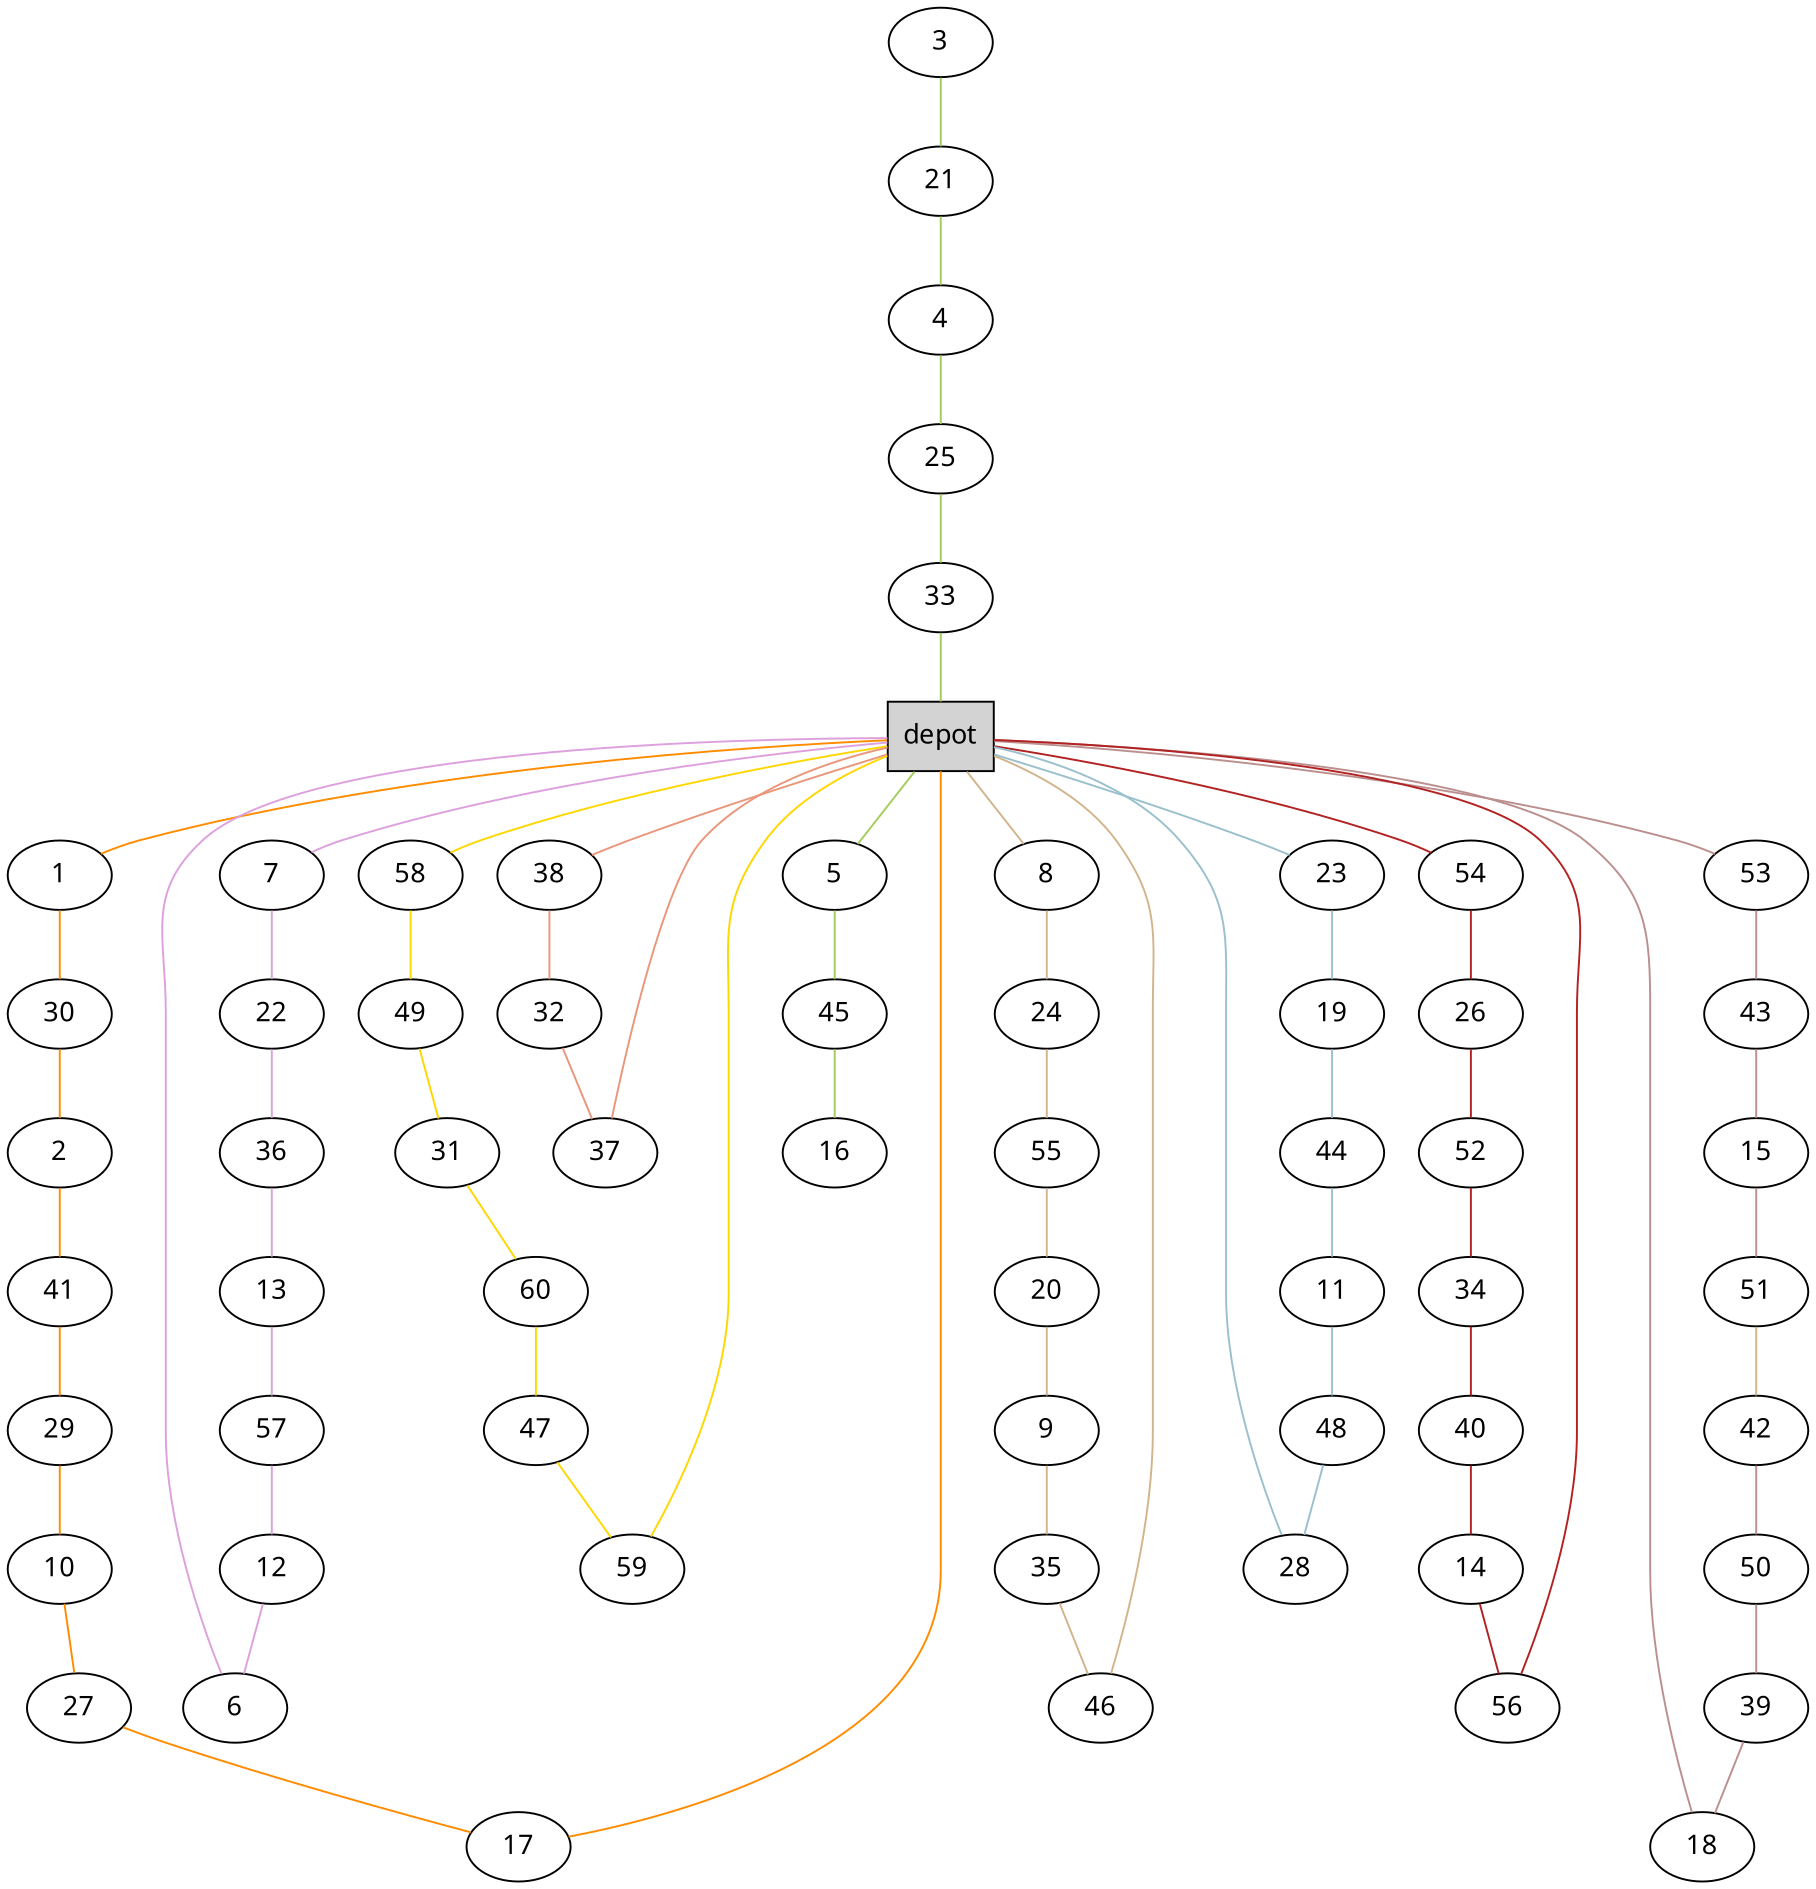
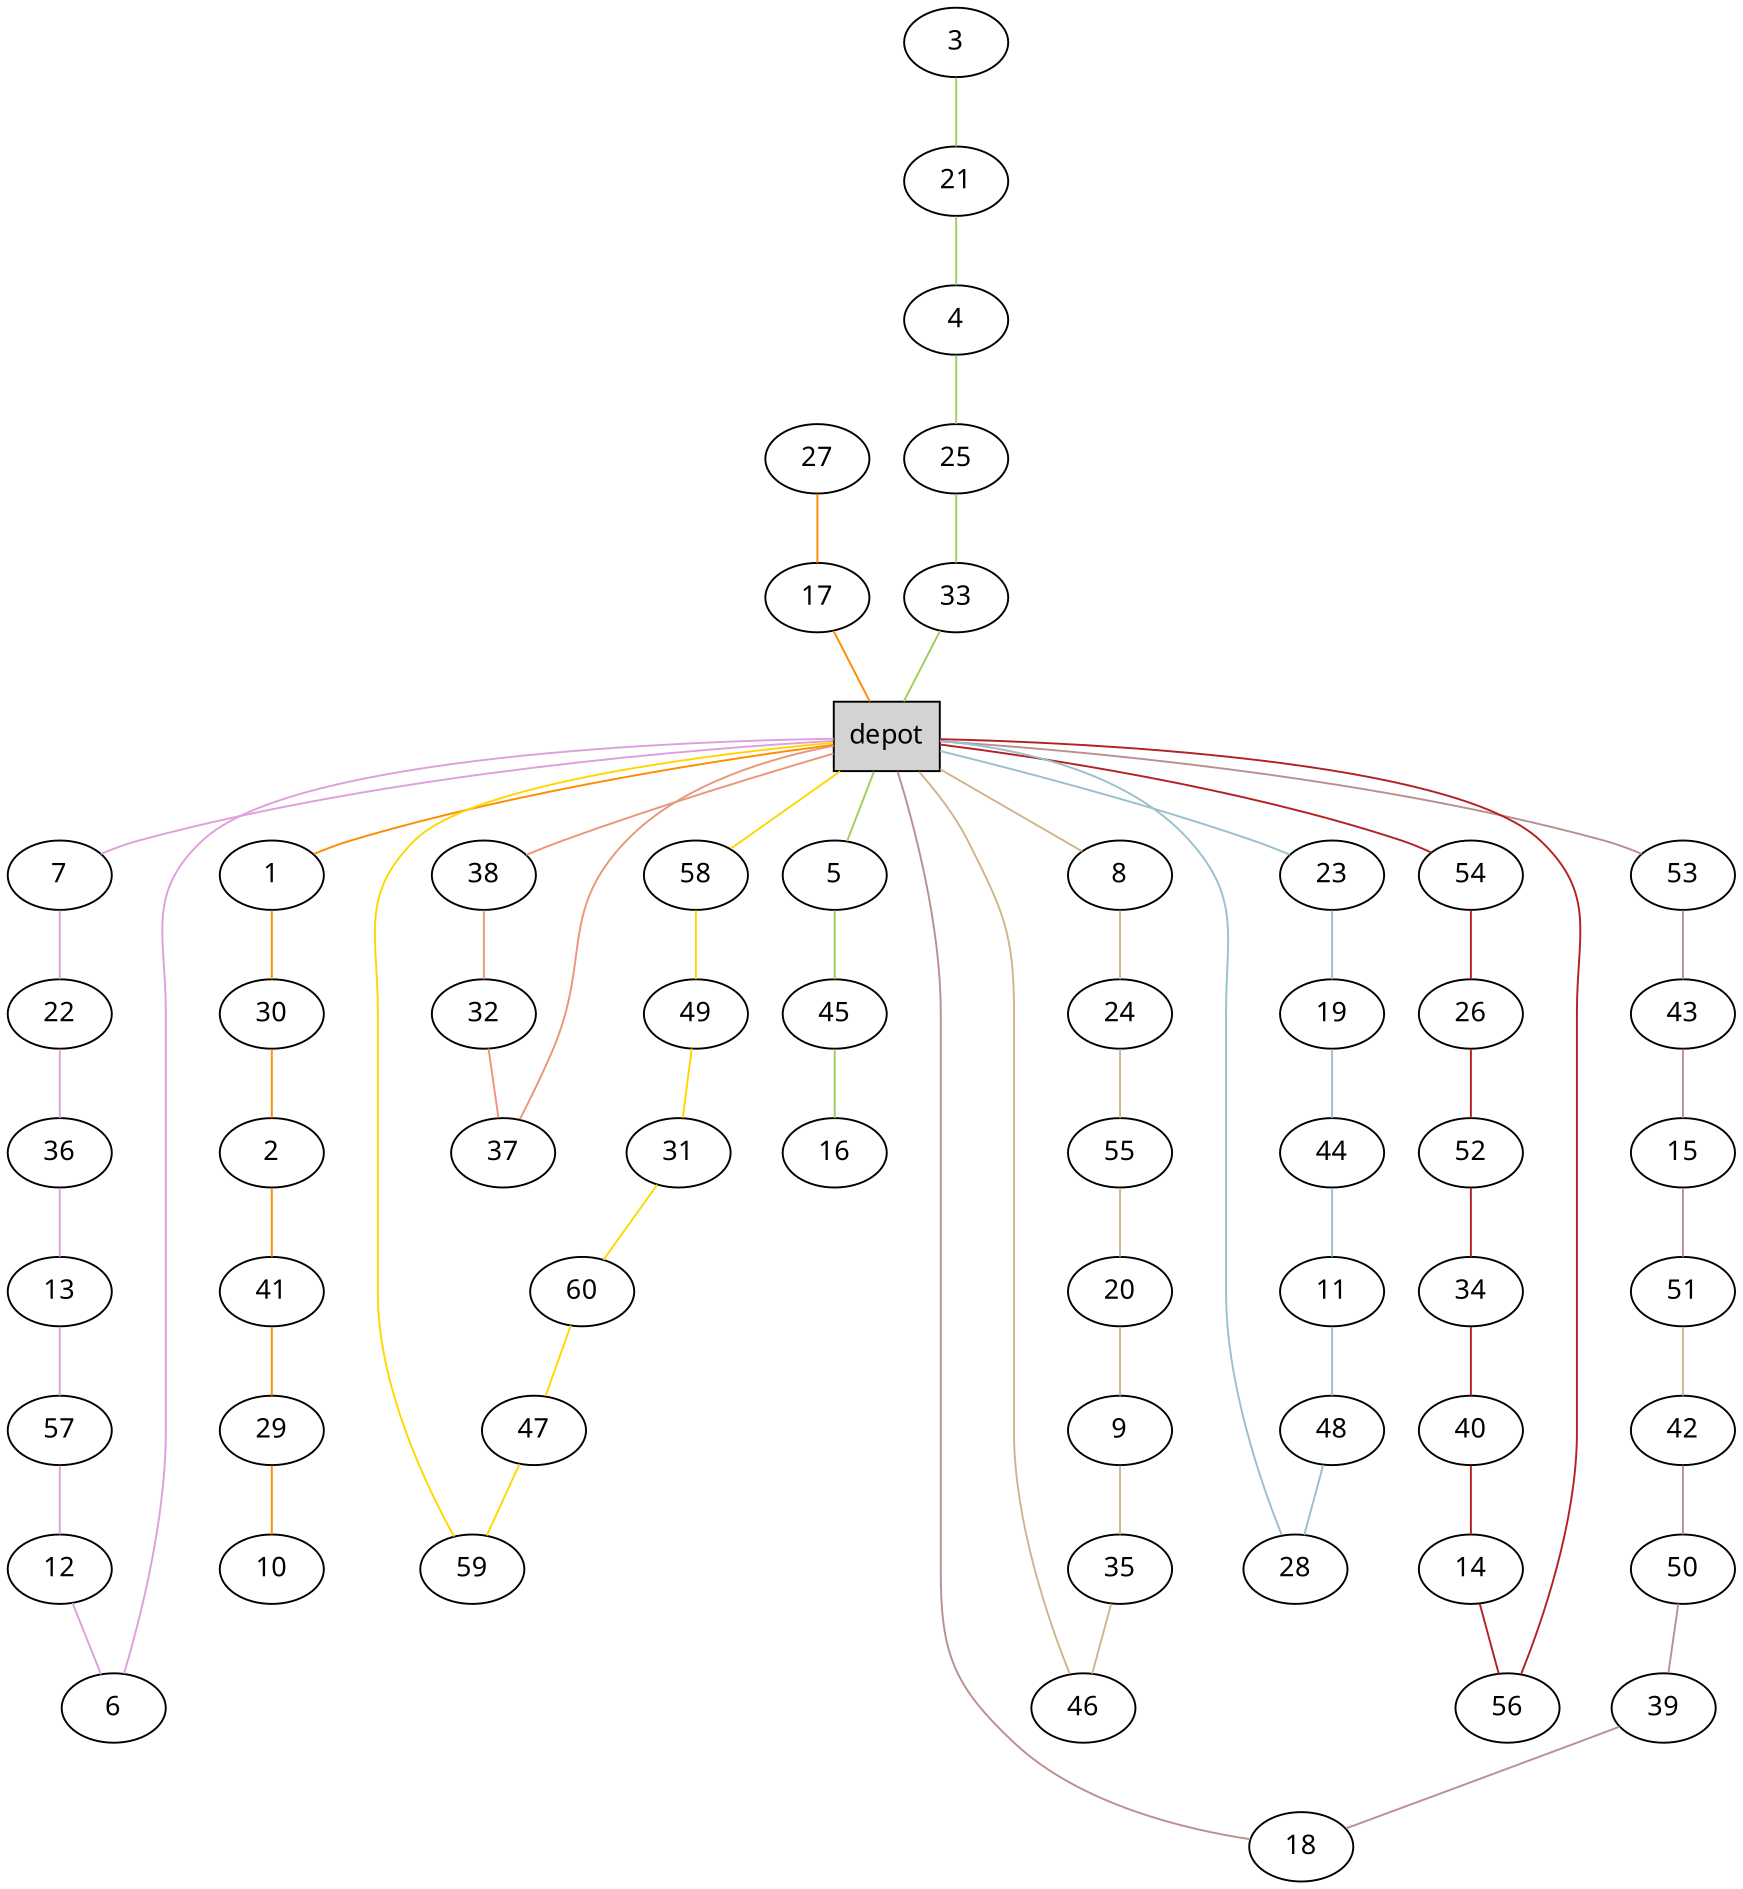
(69, 1638) -> none
